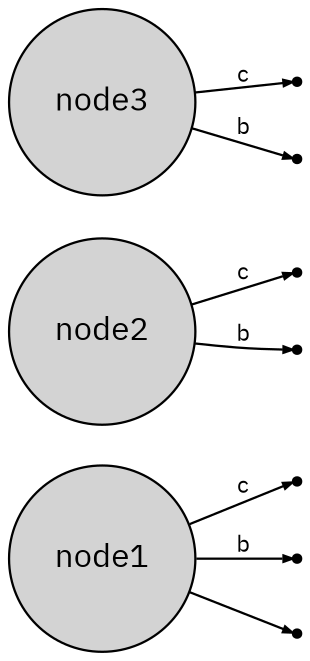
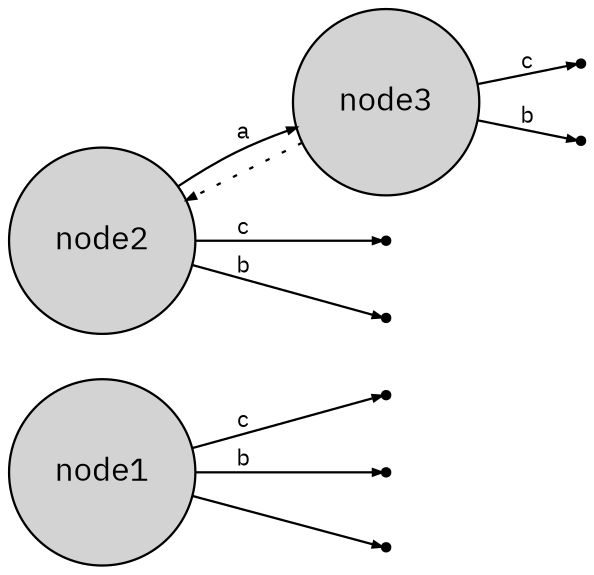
none -> (231, 155)
none -> (249, 169)
